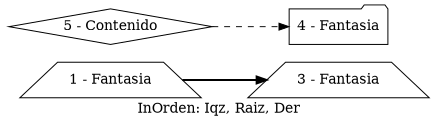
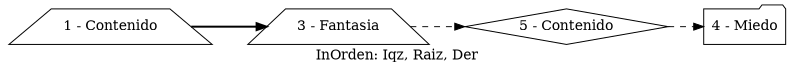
(339, 27) -> (745, 27)
none -> (433, 27)
(111, 80) -> (111, 27)
